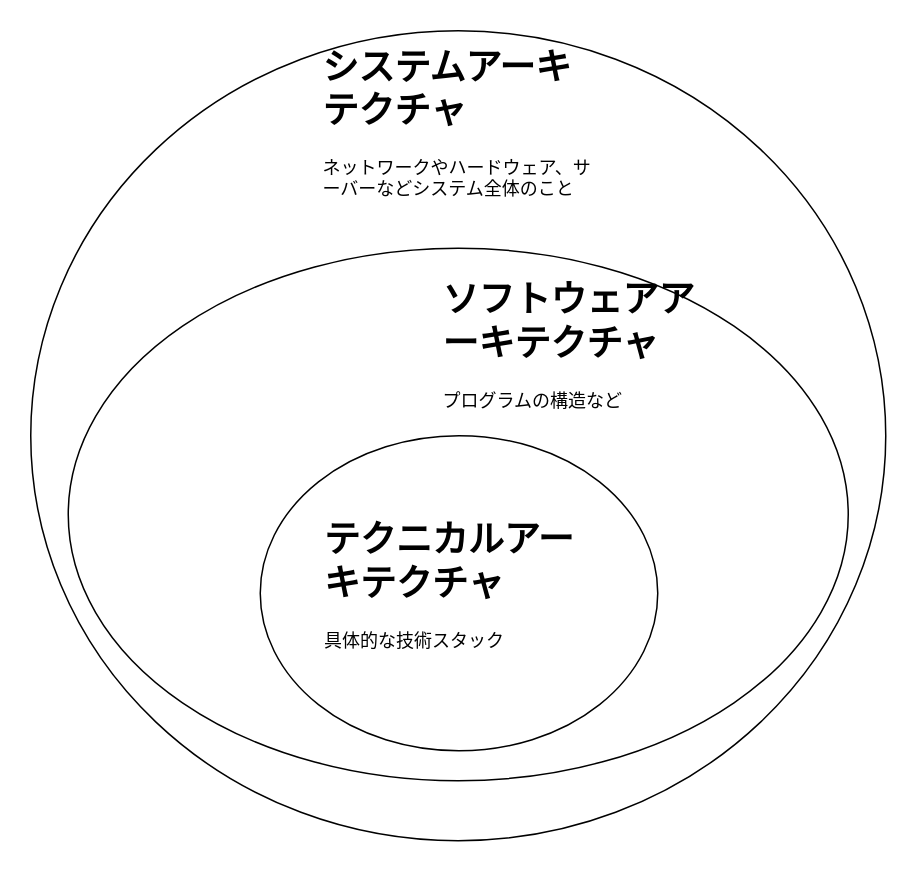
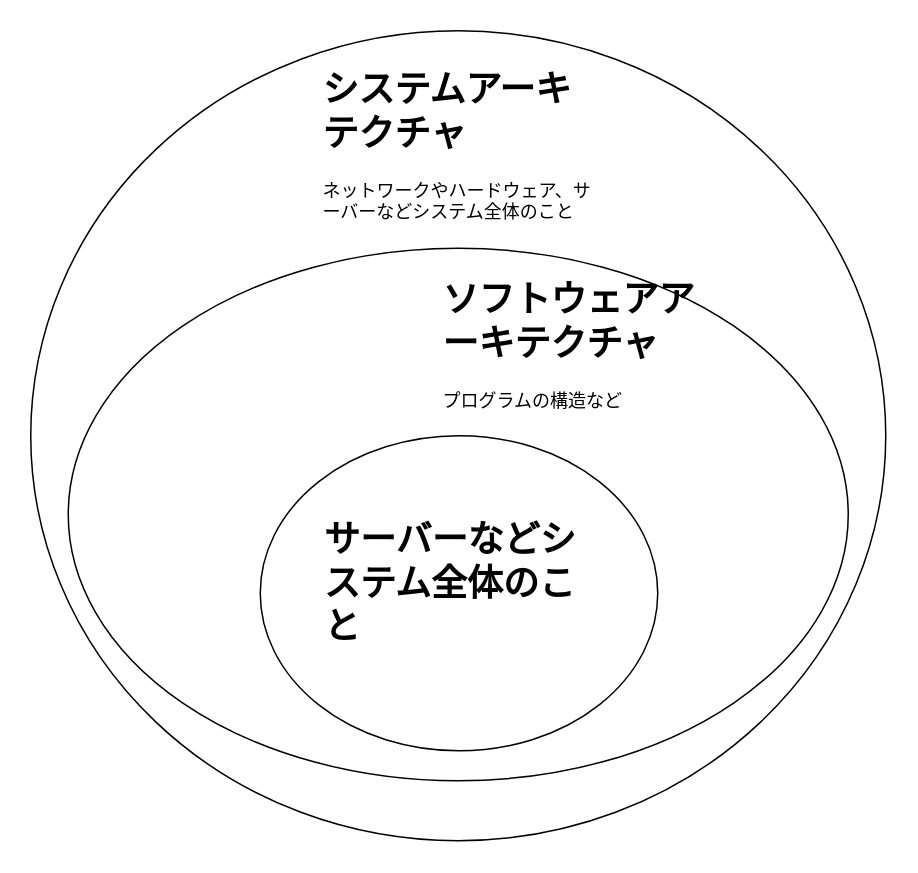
(458, 128) -> (458, 151)
(433, 517) -> (460, 517)
